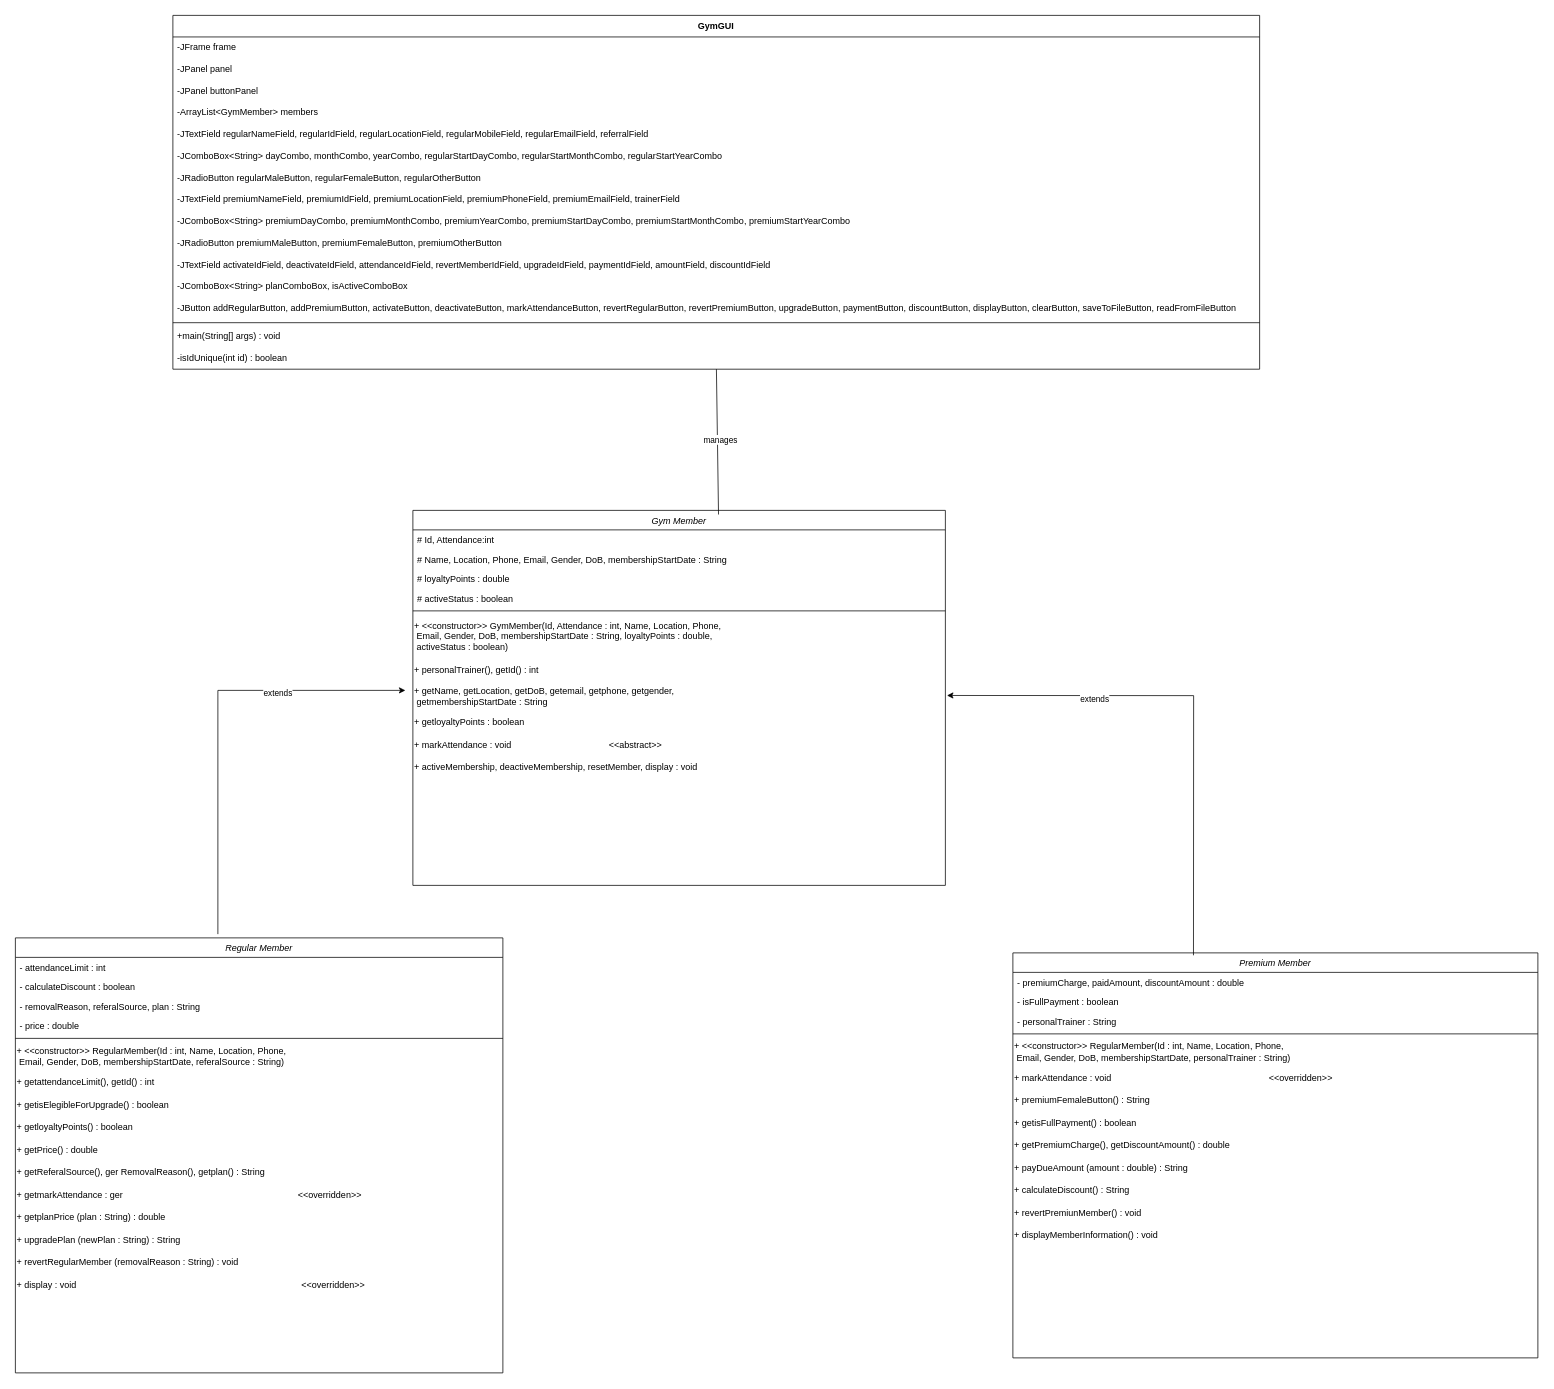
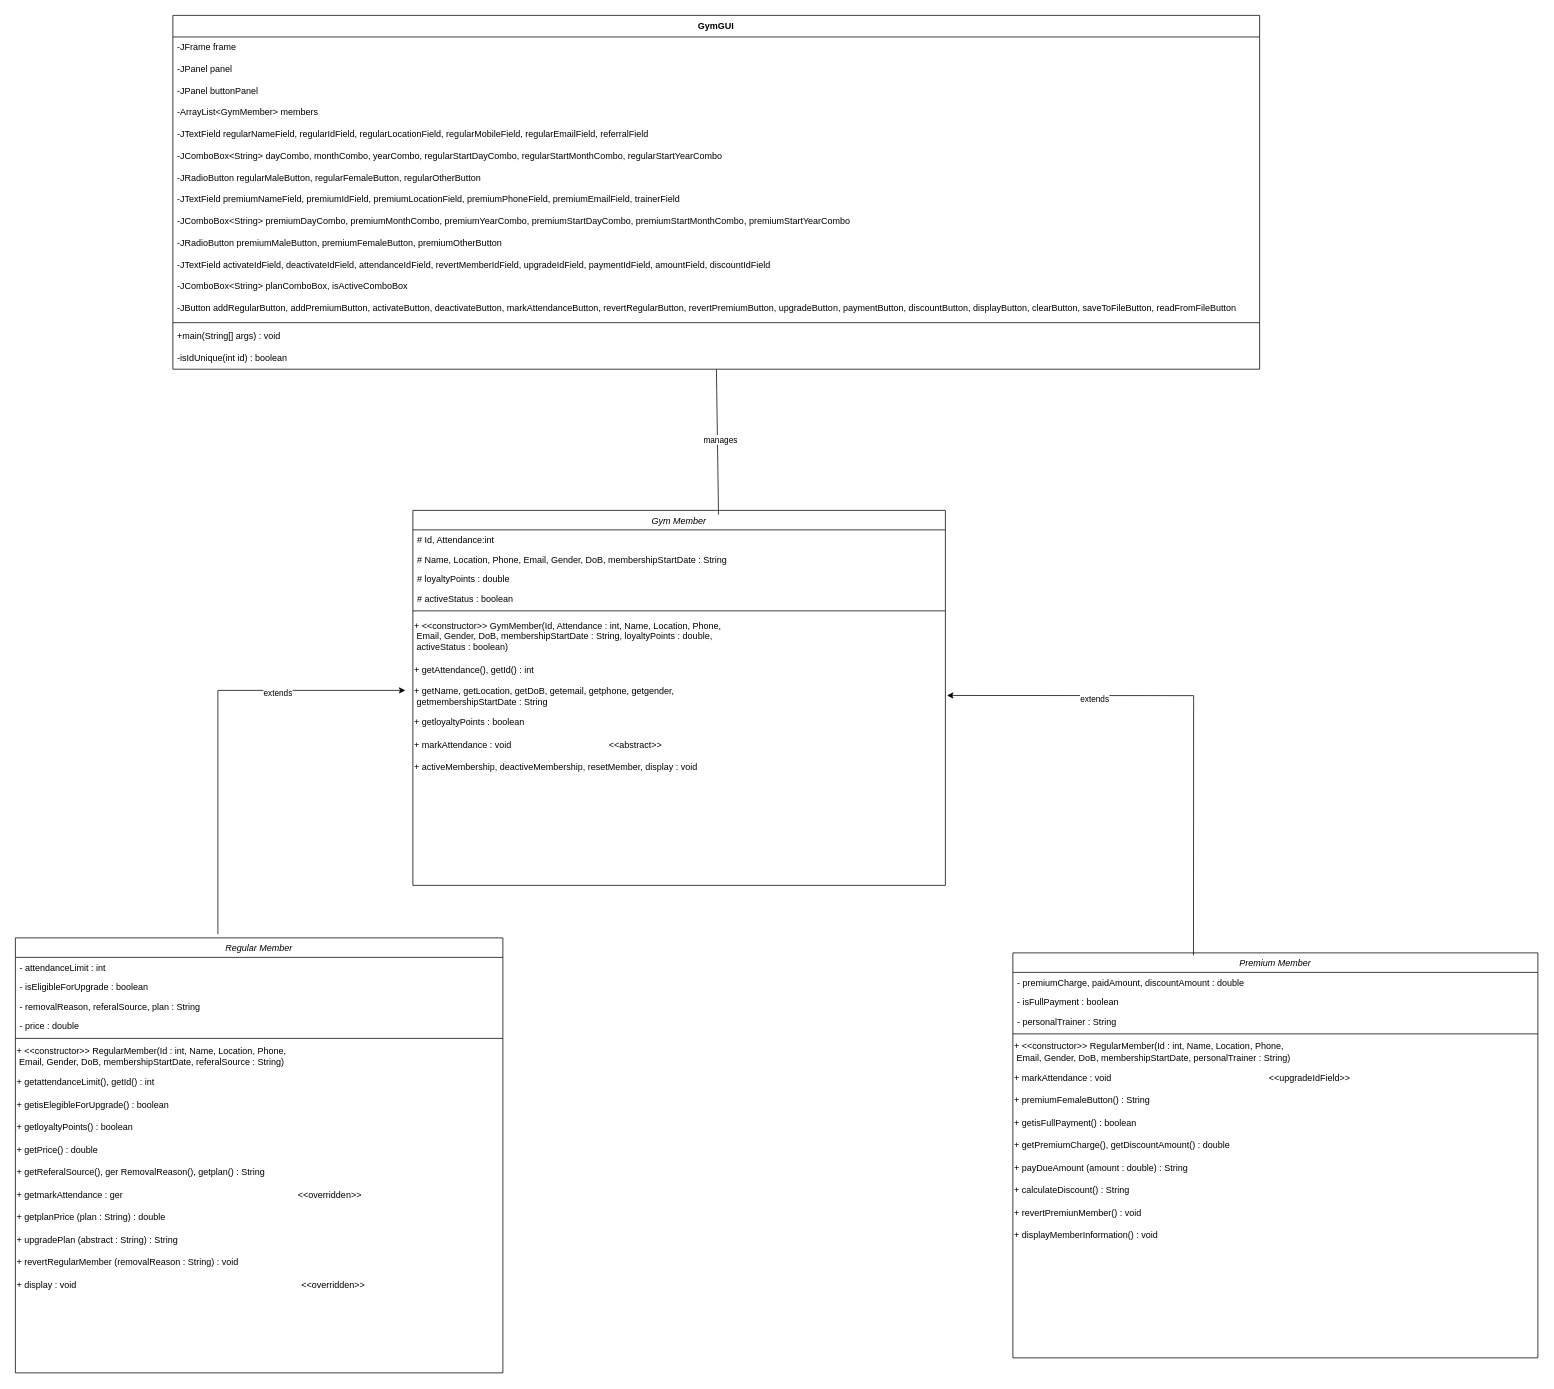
(490, 670) -> (487, 670)
(83, 987) -> (88, 987)
(1223, 1078) -> (1232, 1078)
(106, 1240) -> (110, 1240)
